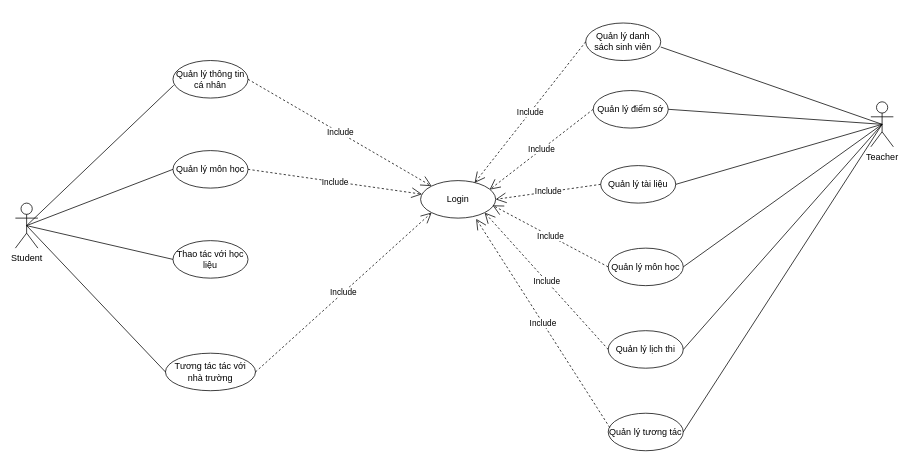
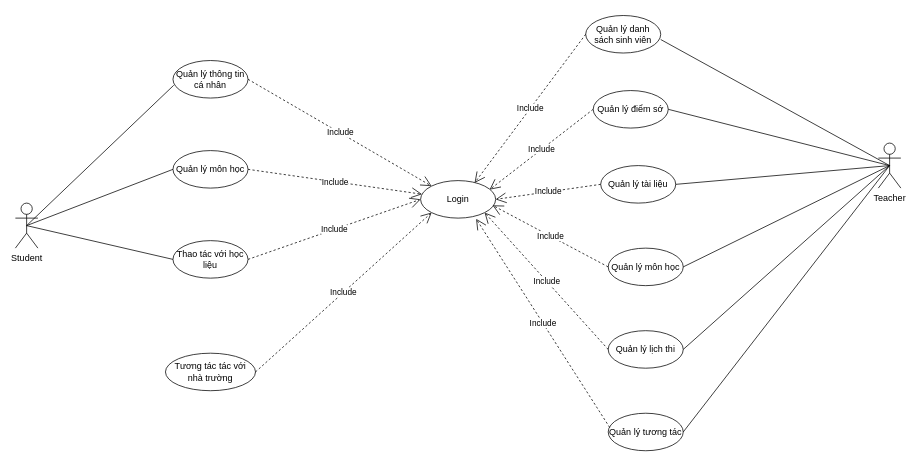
(623, 42) -> (623, 34)
(882, 124) -> (889, 165)
none -> (333, 229)
(98, 300) -> none
